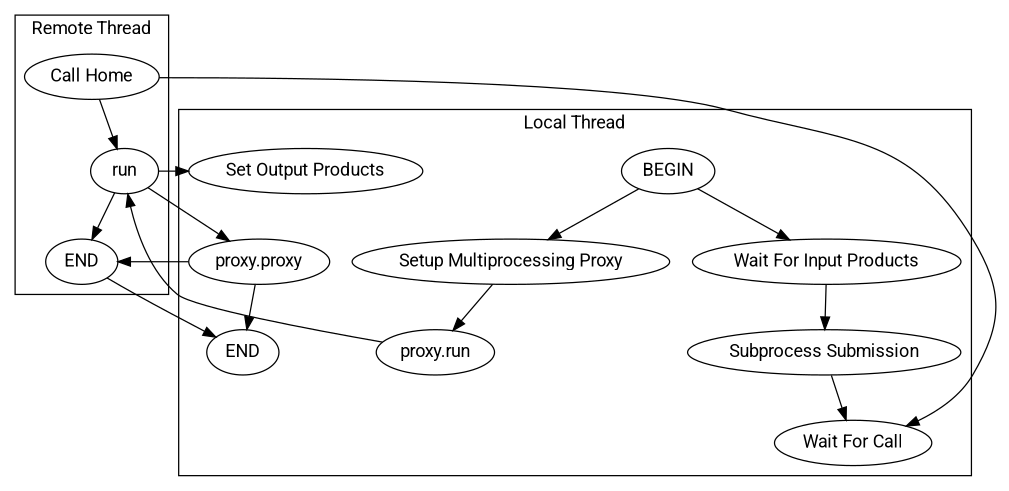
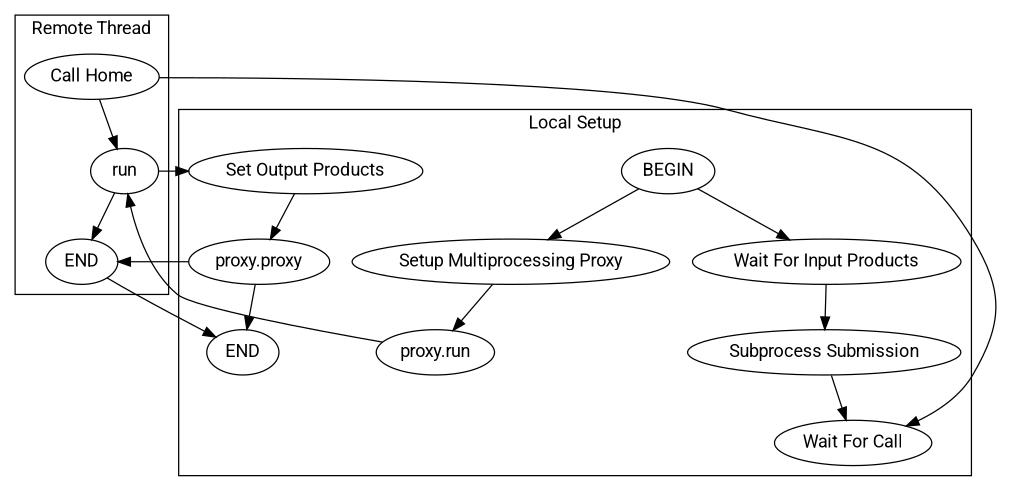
(575, 124) -> (575, 124)
(187, 213) -> (285, 211)
